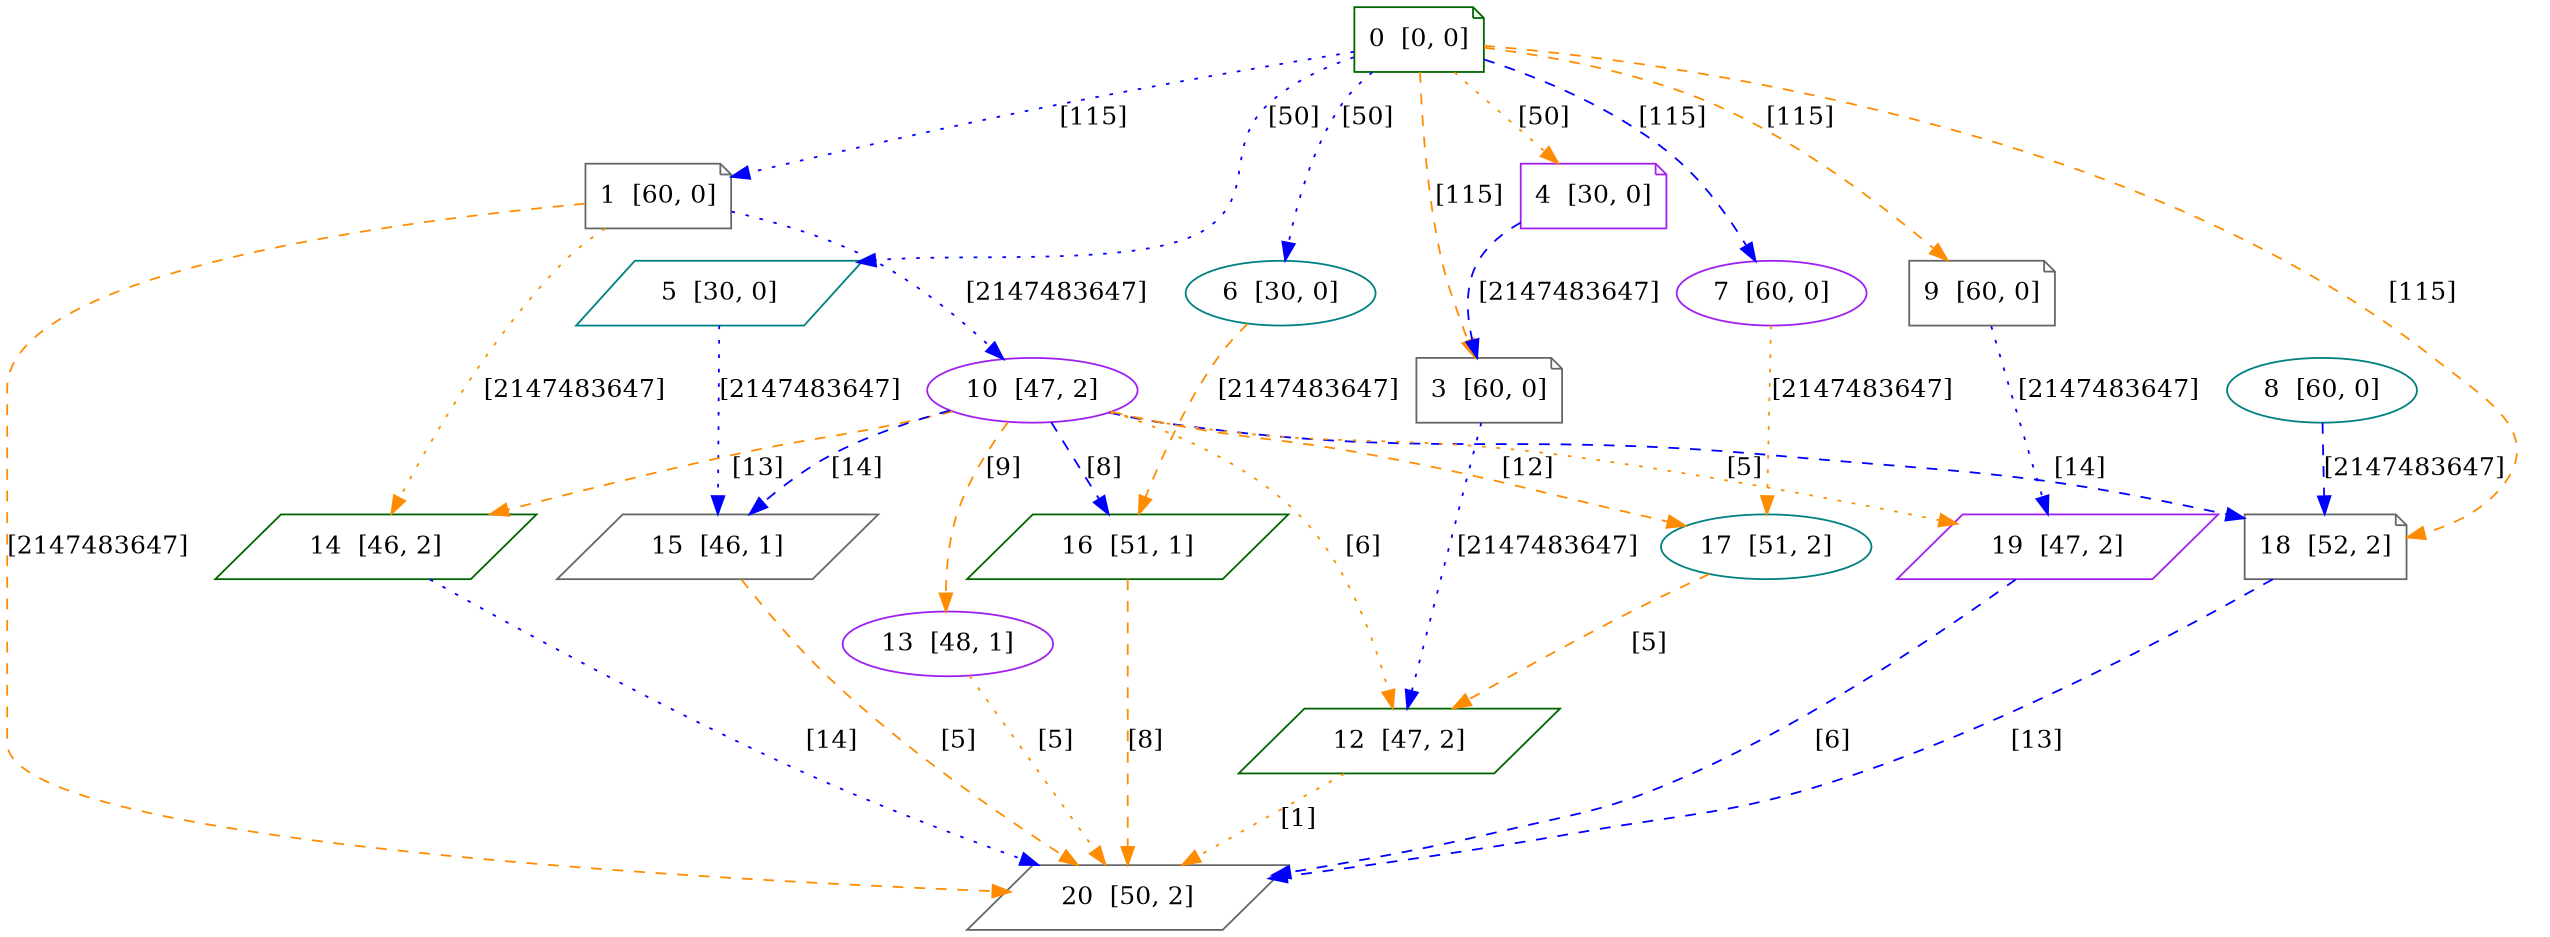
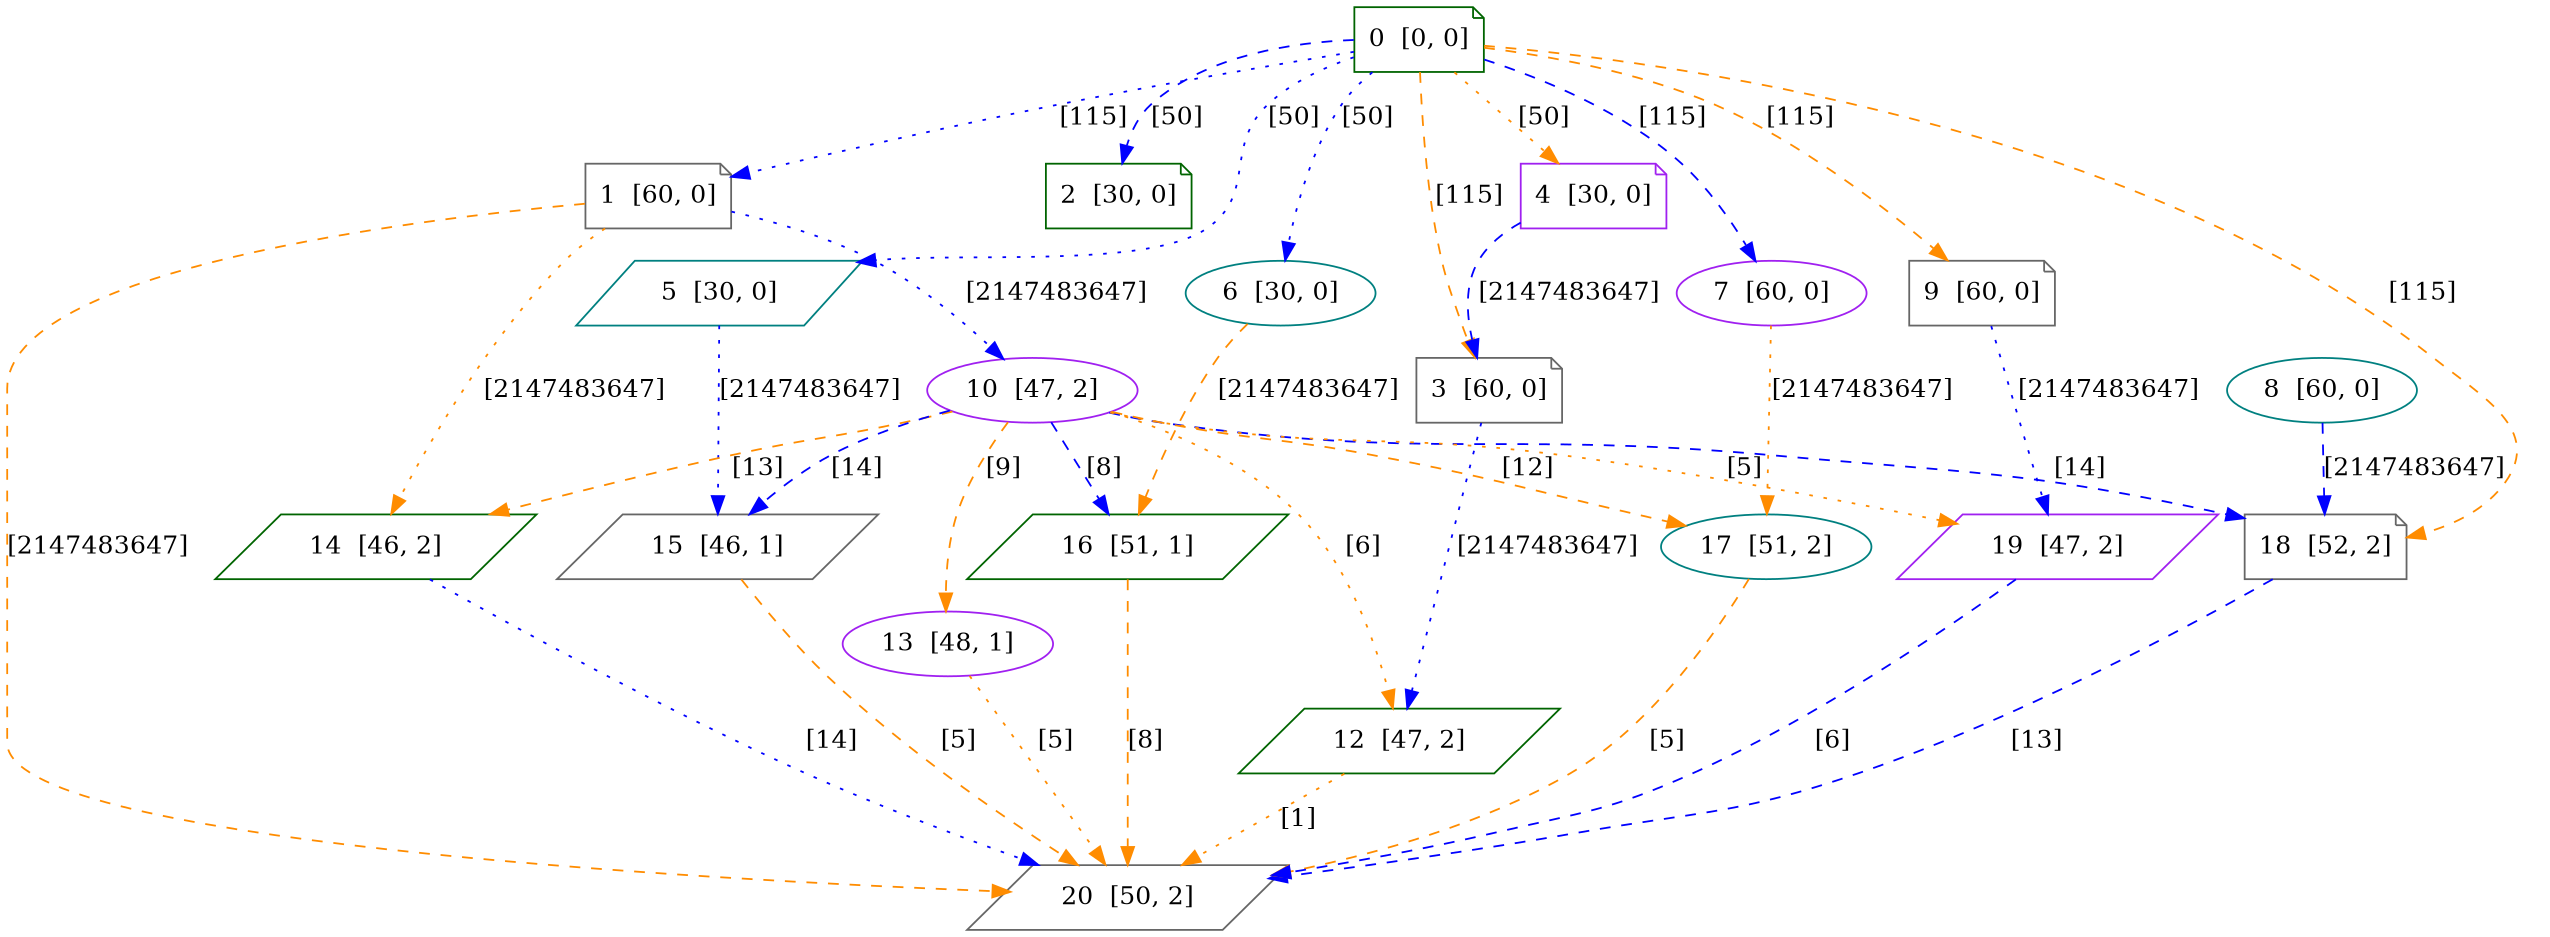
none -> (1119, 196)
(1588, 634) -> (1556, 781)
